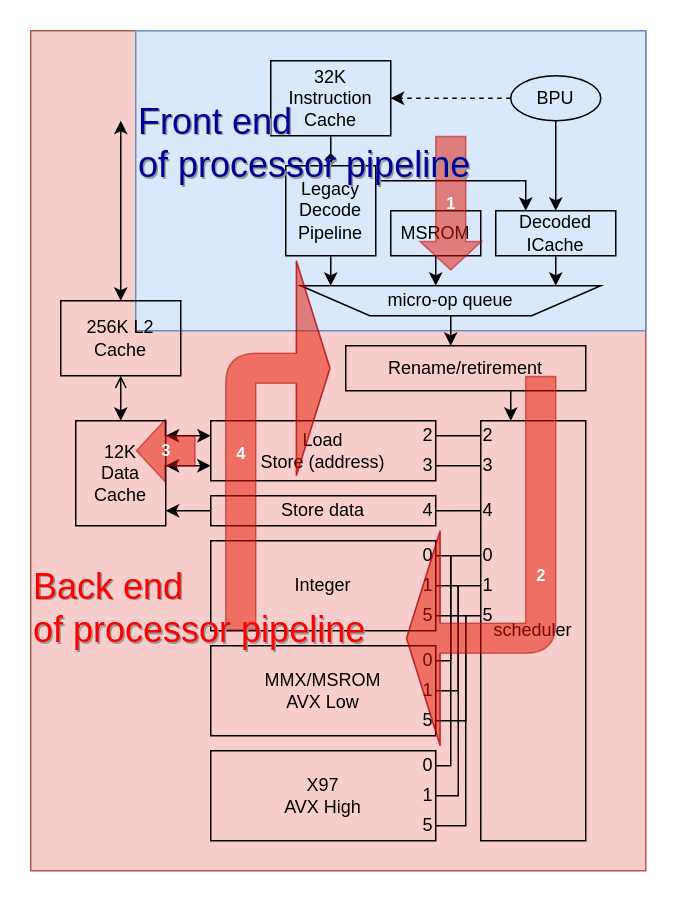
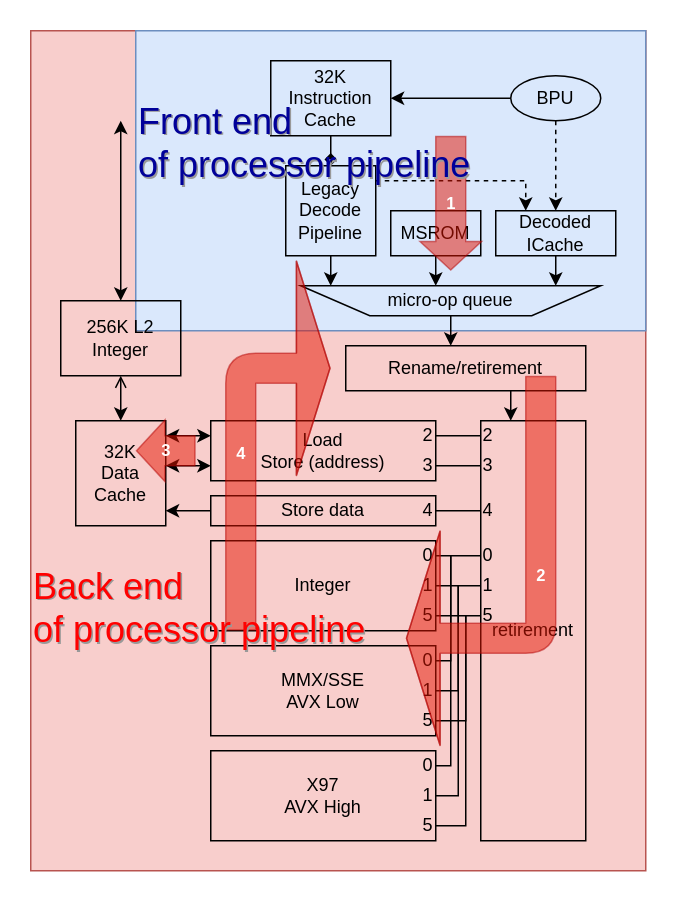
(455, 98) -> (455, 98)
(556, 162) -> (556, 162)
(507, 181) -> (507, 181)
(121, 338) -> (121, 338)
(121, 473) -> (121, 473)
(533, 631) -> (533, 631)
(323, 691) -> (323, 691)
